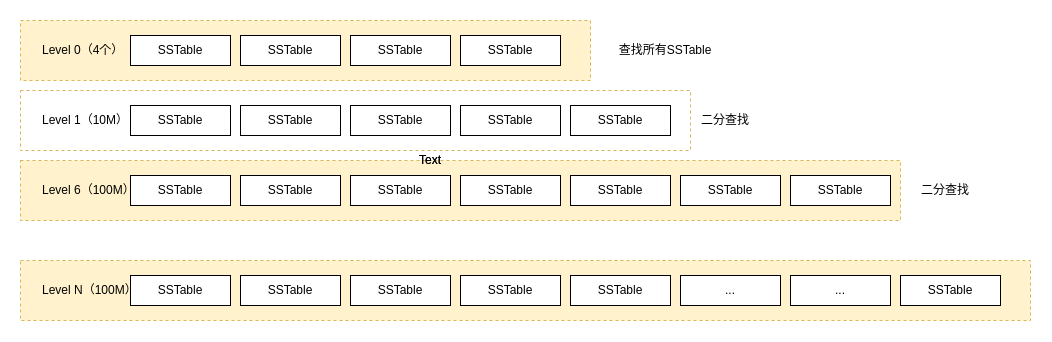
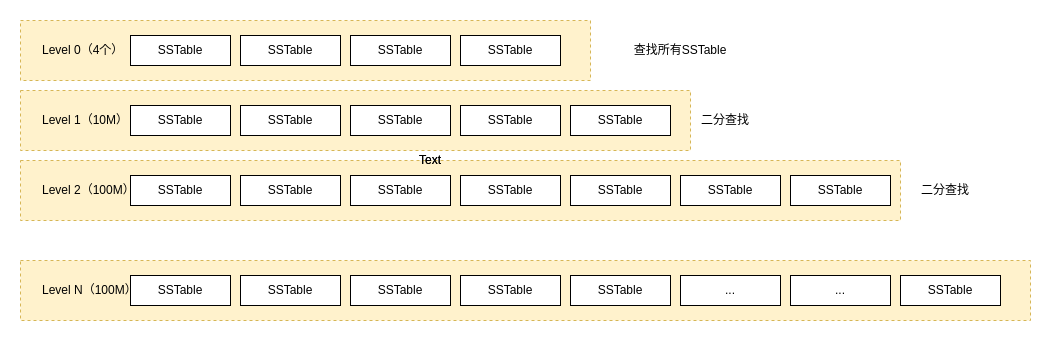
(666, 51) -> (681, 51)
(65, 121) -> (65, 121)
(68, 191) -> (68, 191)
